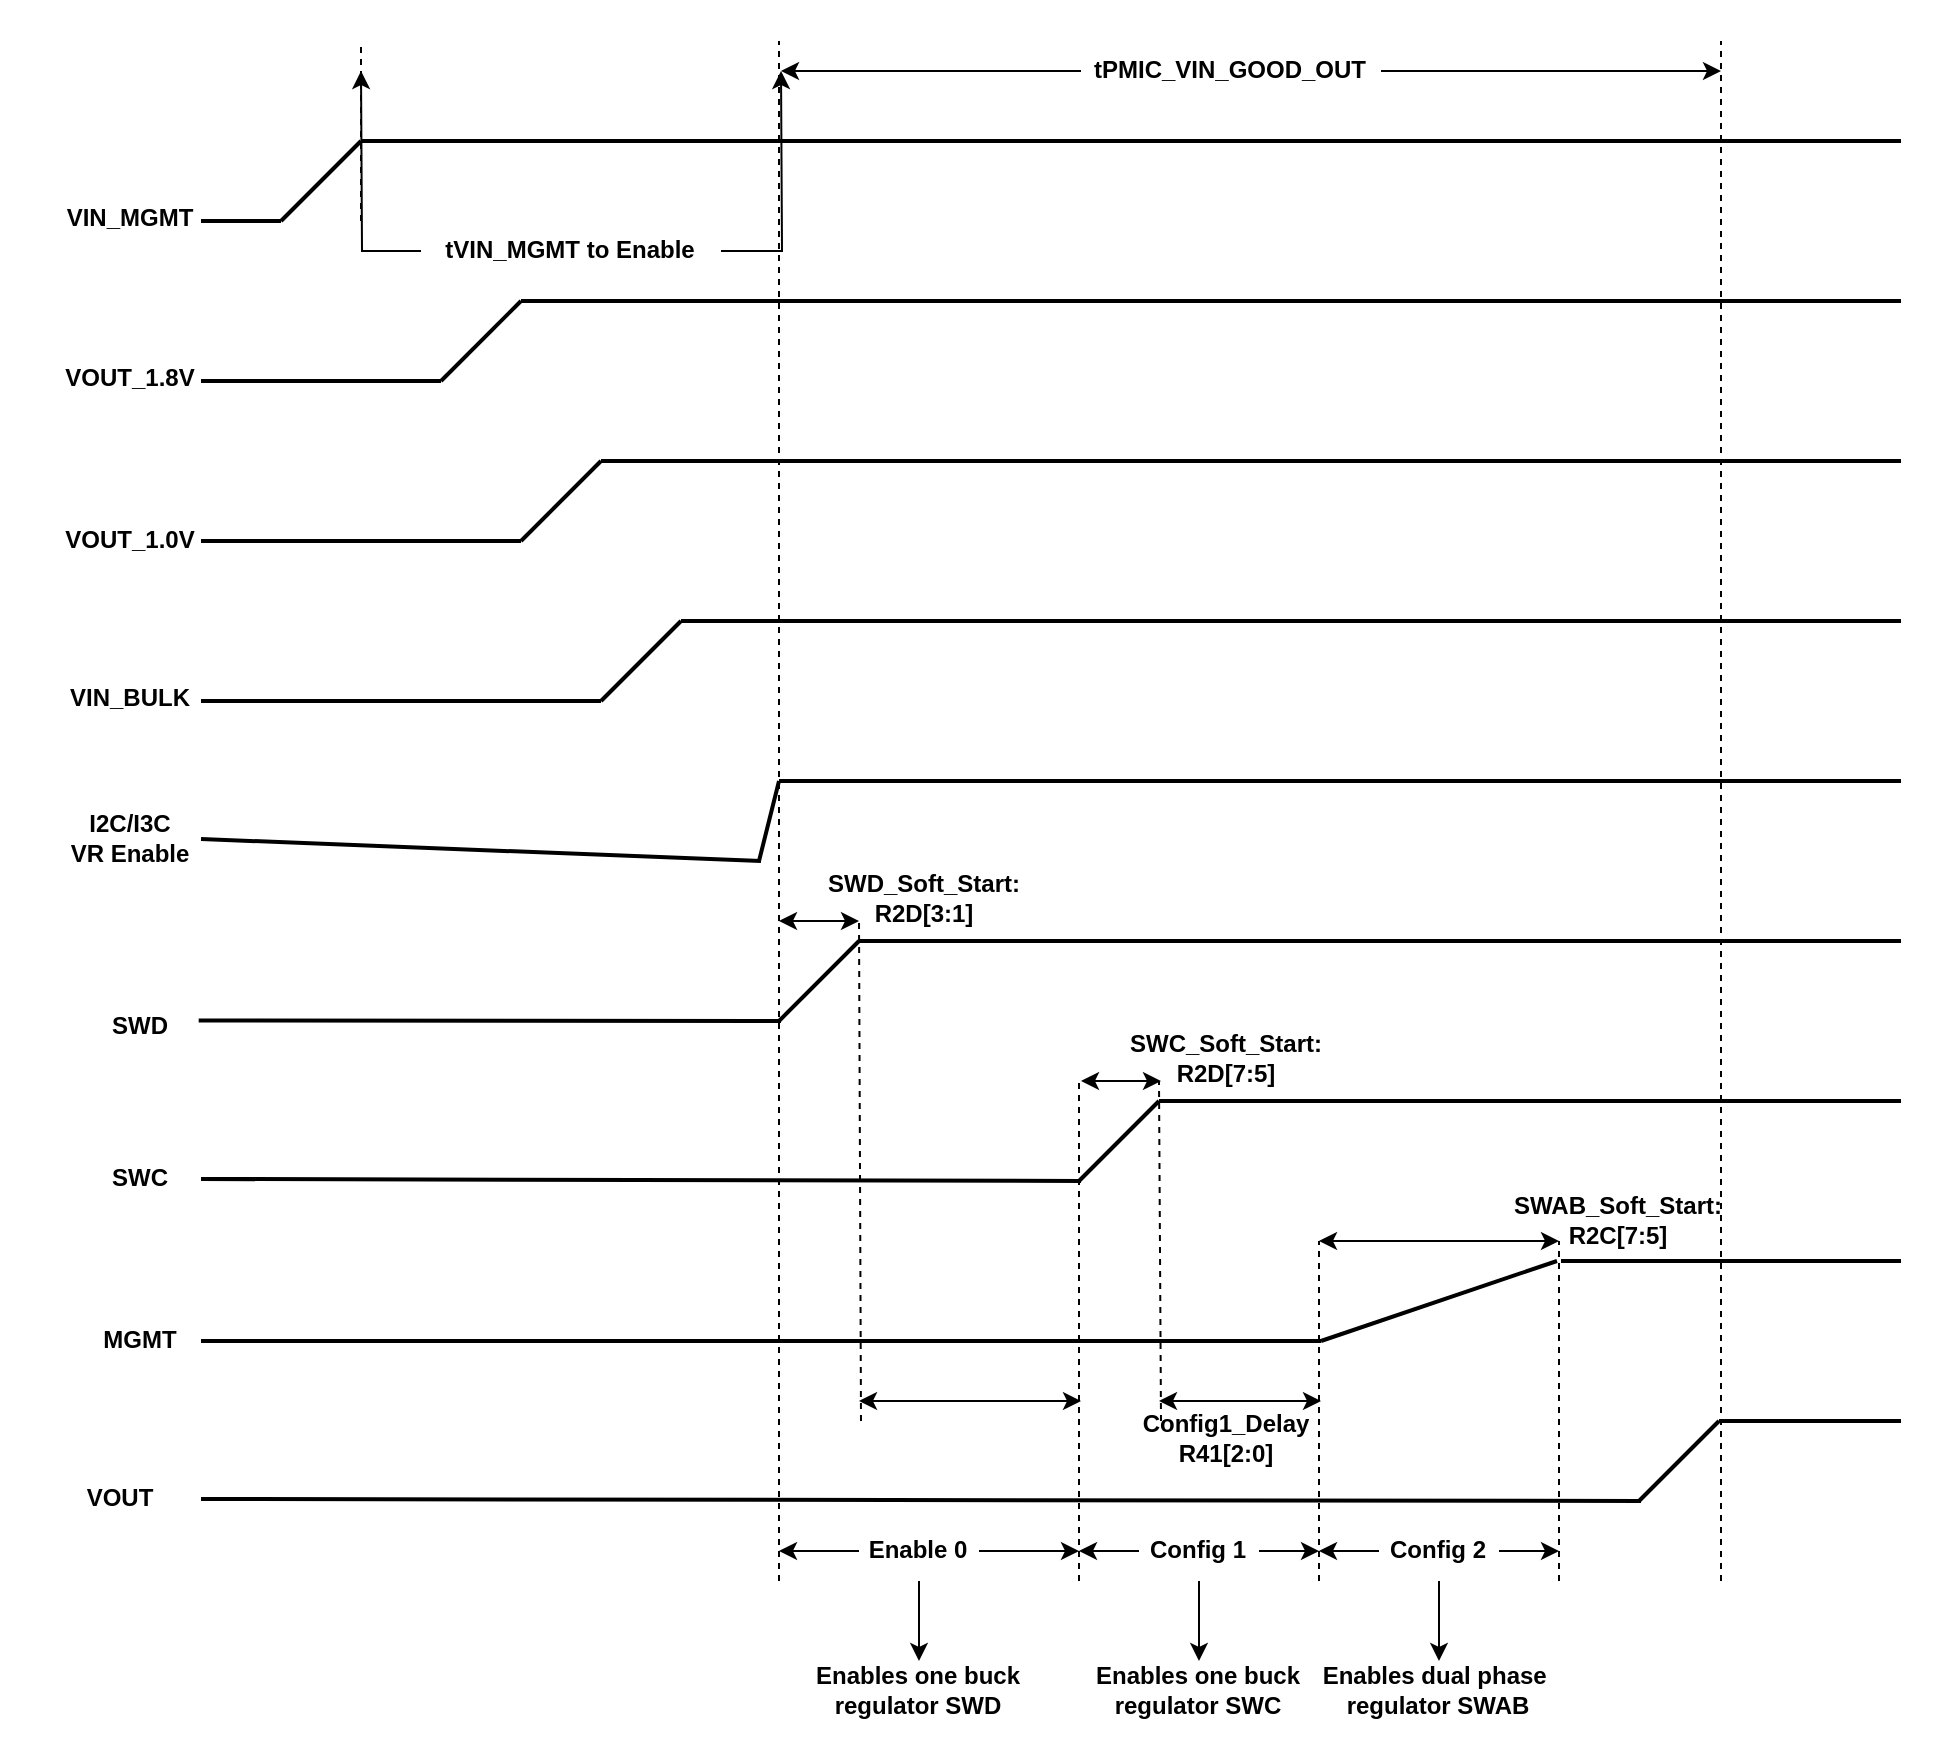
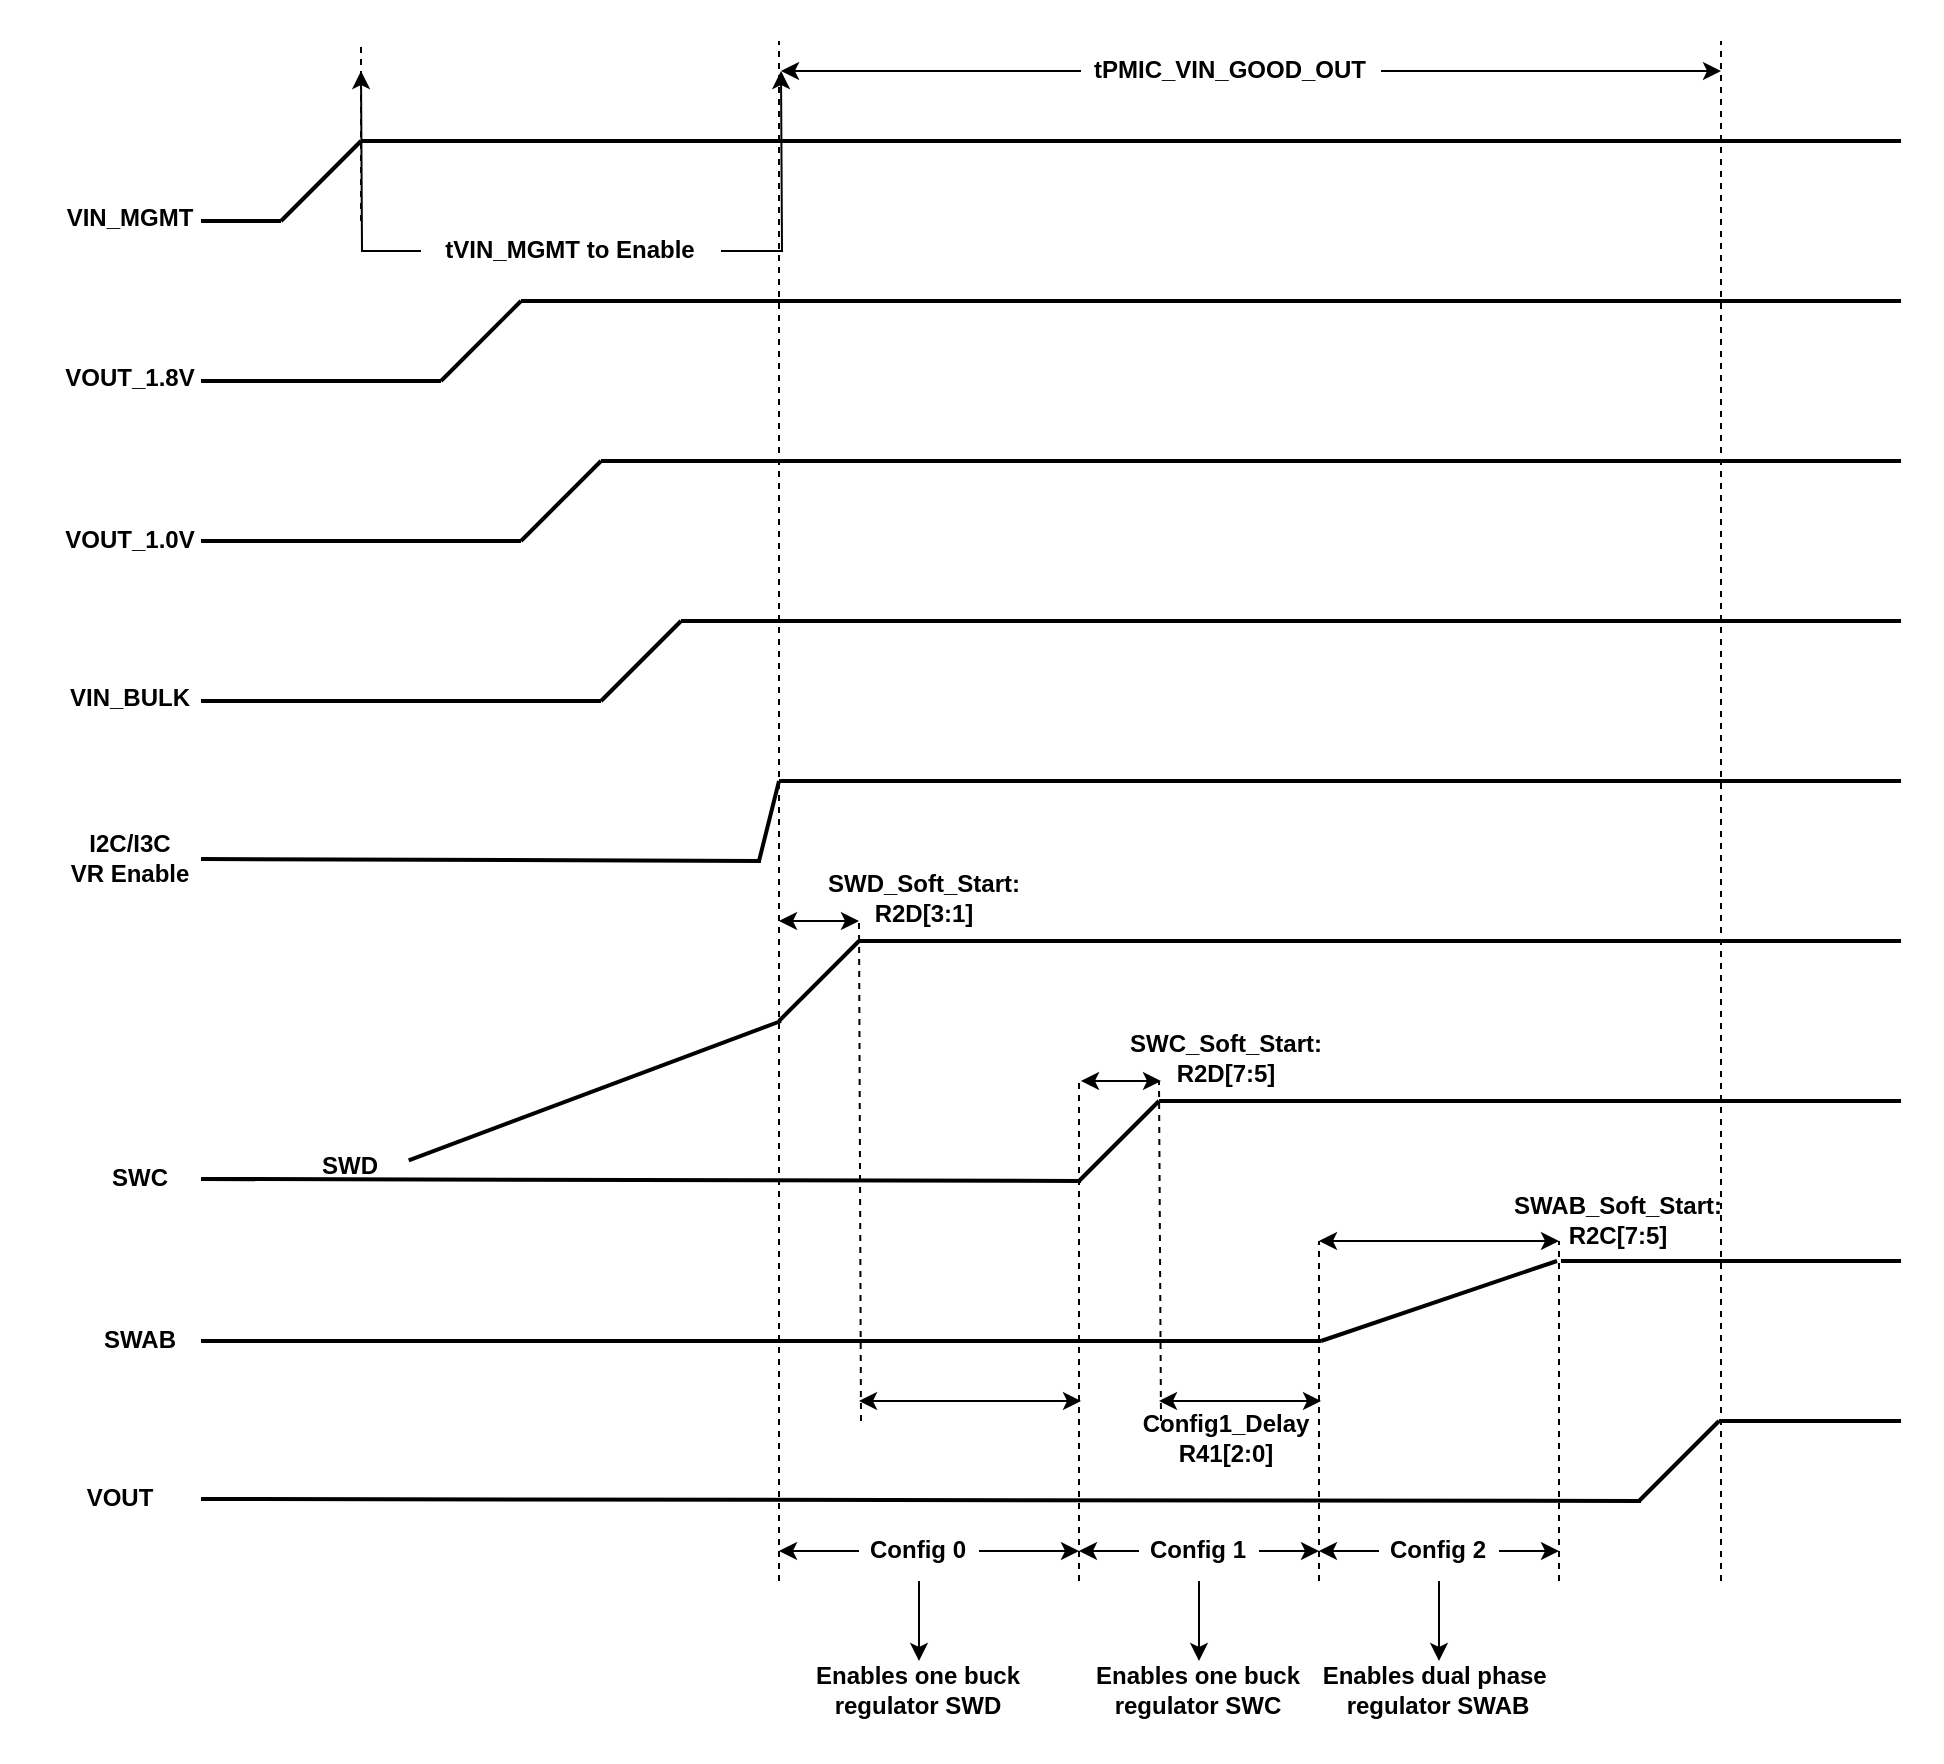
(131, 839) -> (131, 859)
(141, 1027) -> (351, 1167)
(141, 1341) -> (141, 1341)
(919, 1551) -> (919, 1551)
